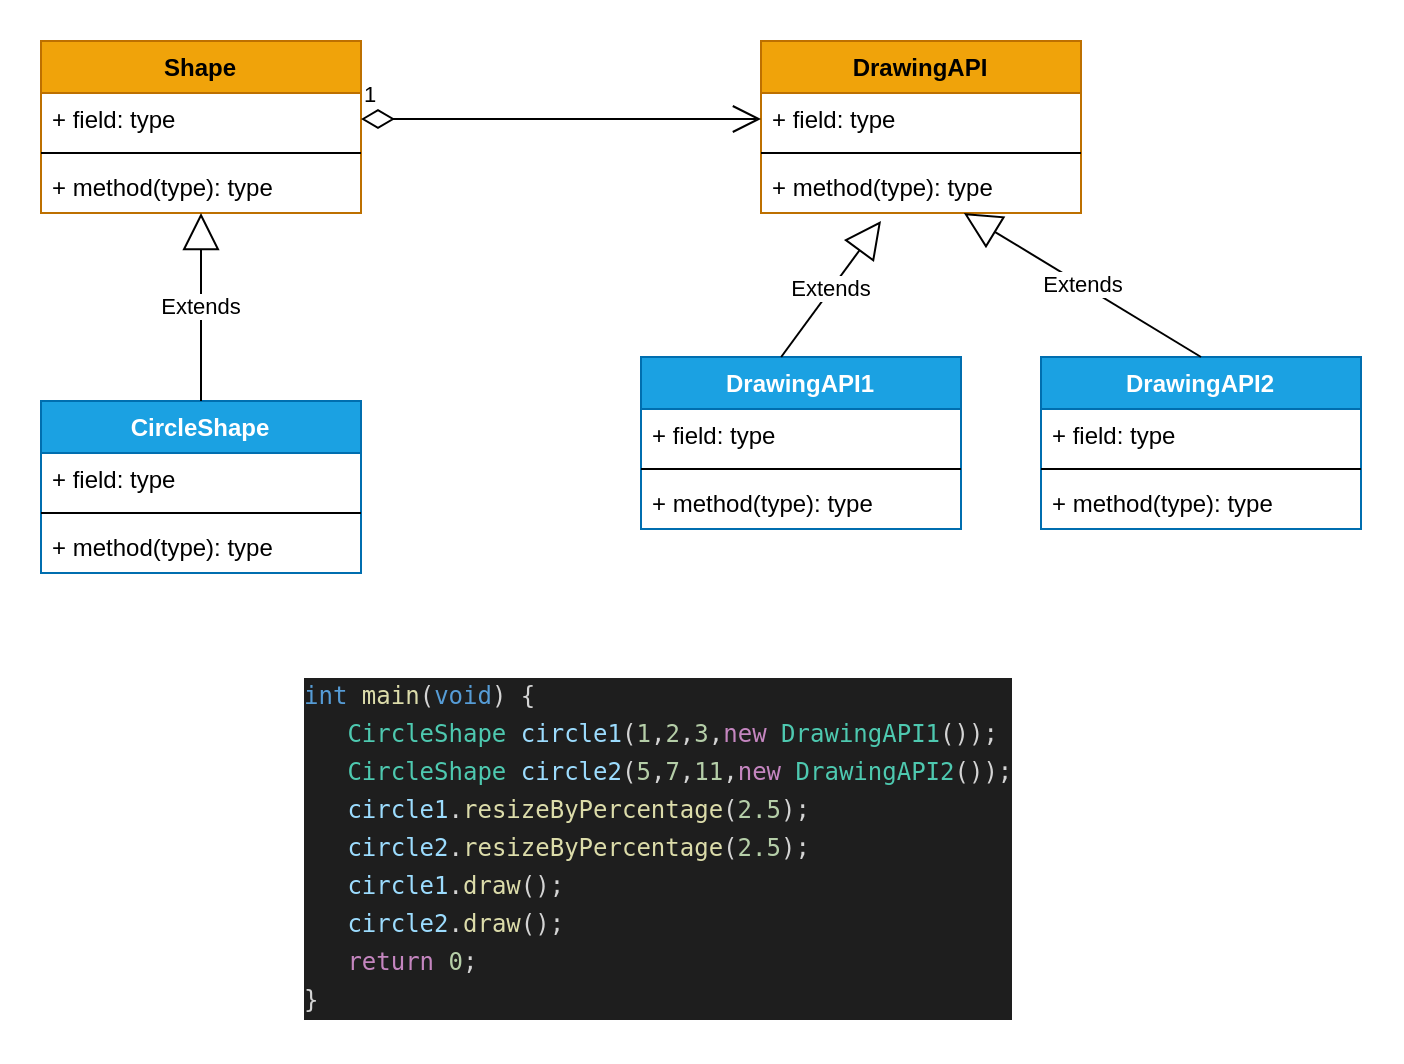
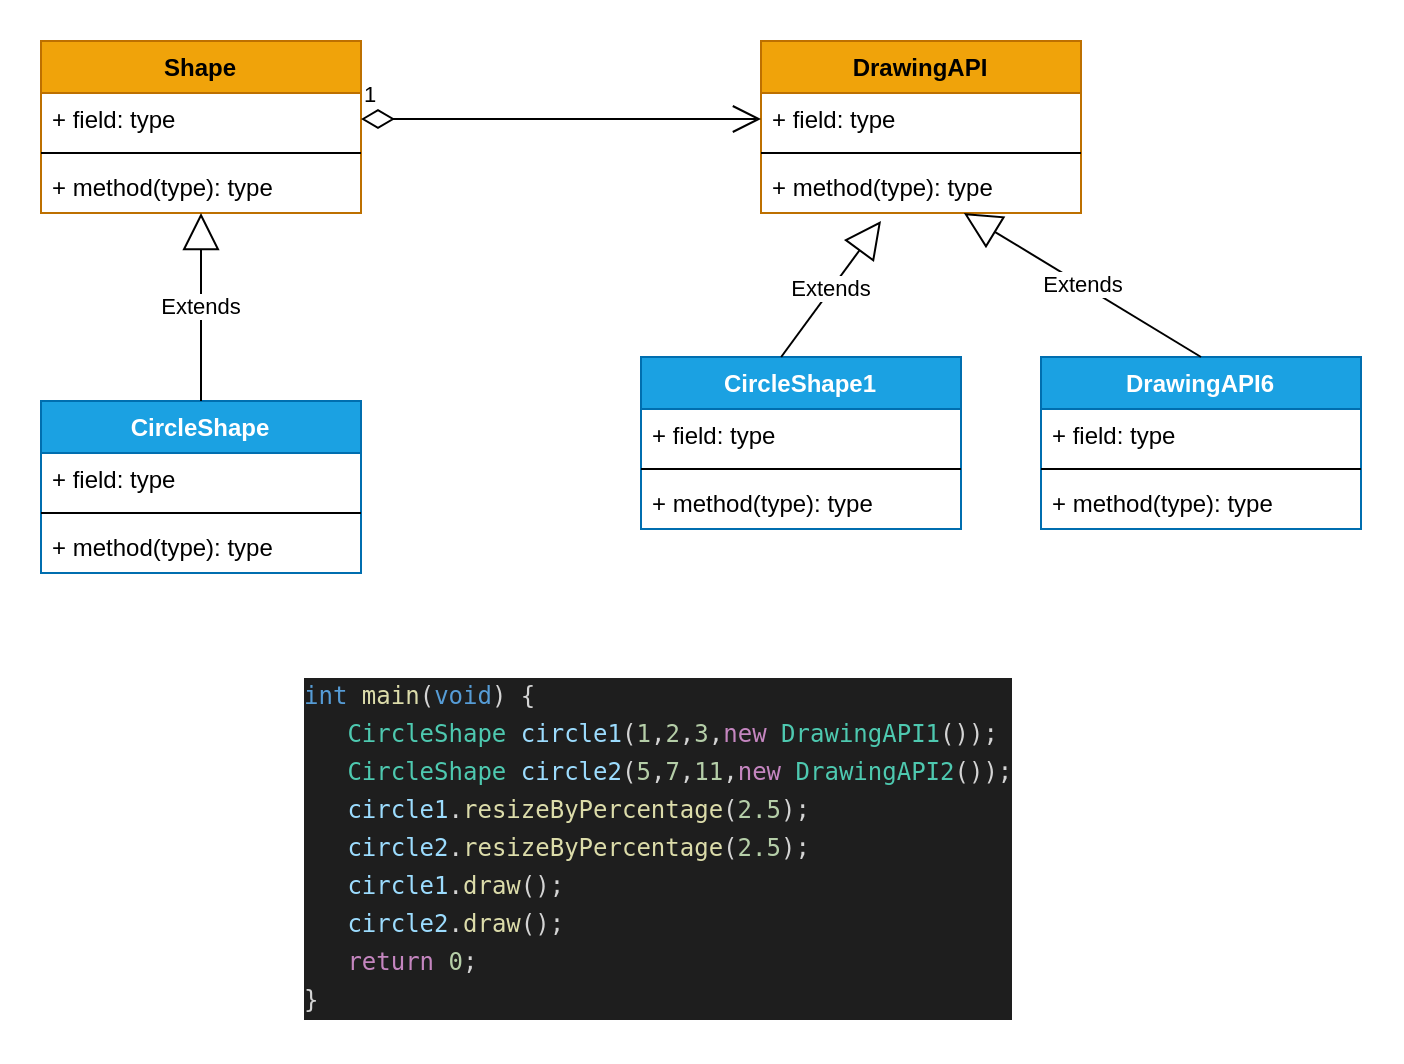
(800, 384) -> (800, 384)
(1200, 384) -> (1200, 384)
